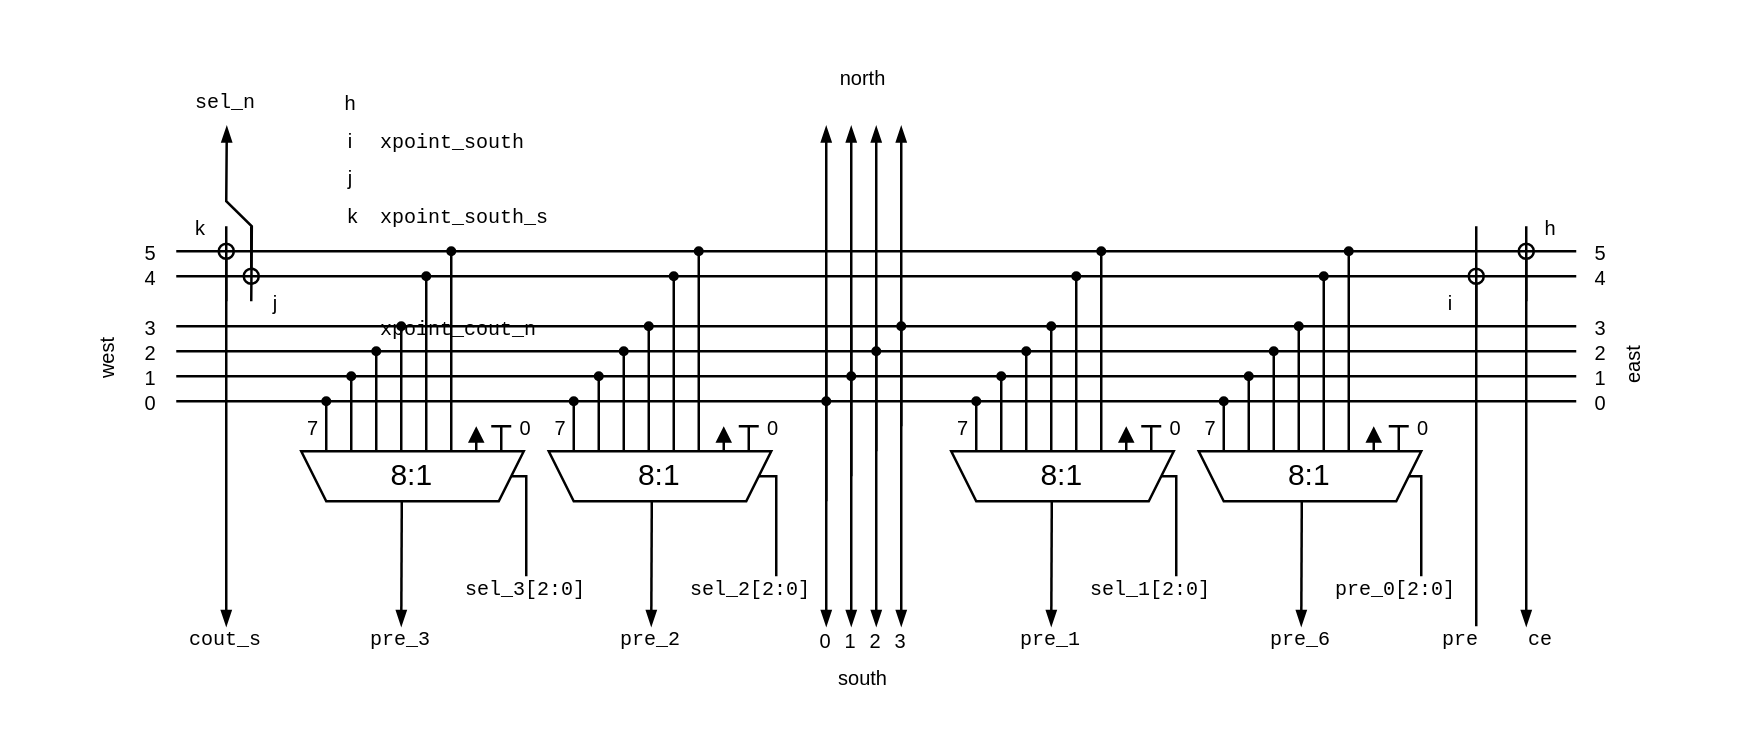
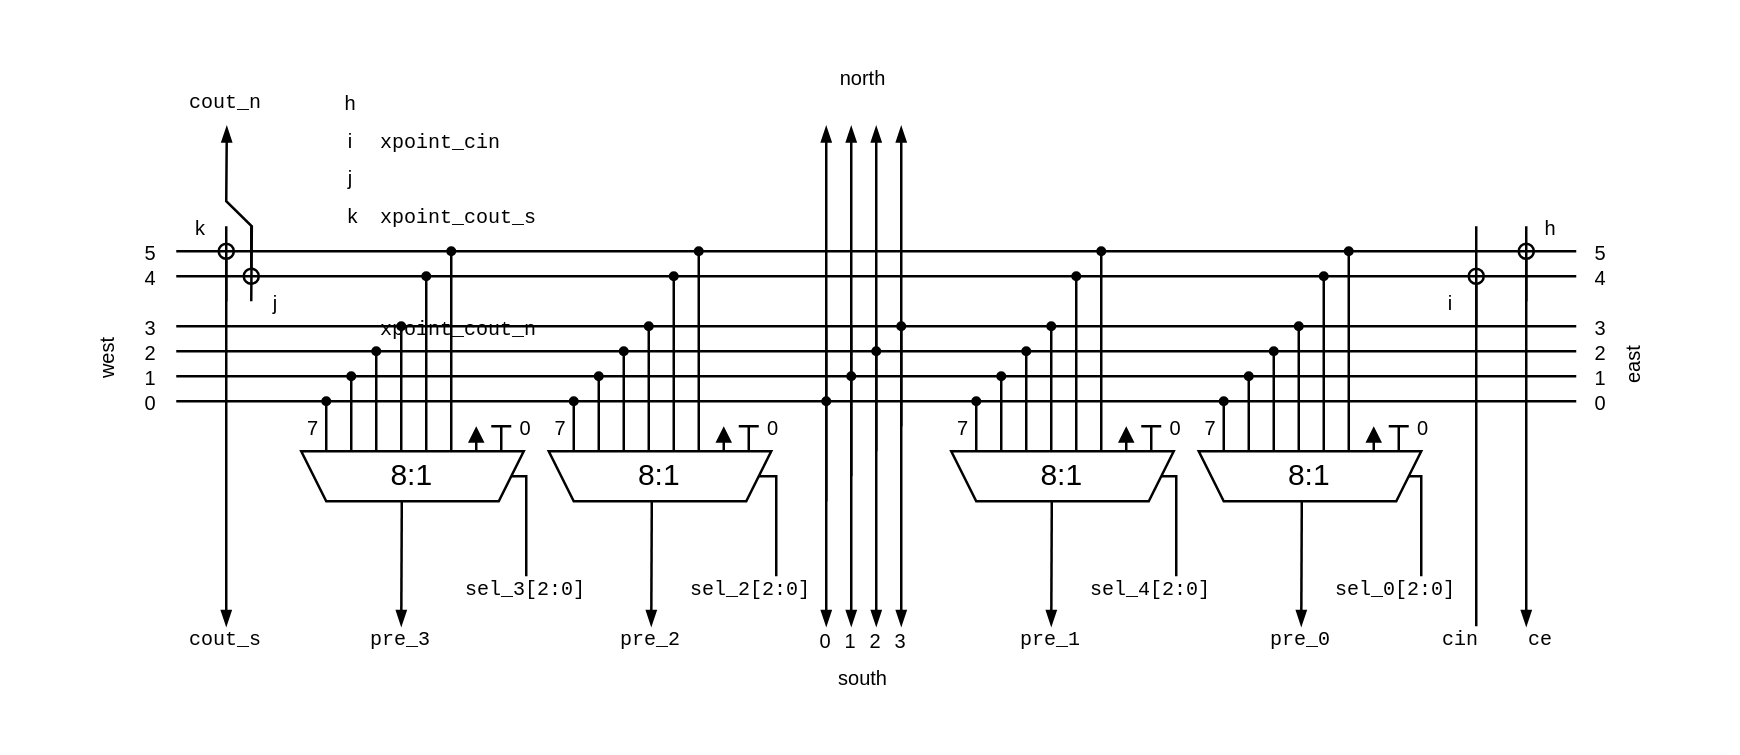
(226, 101) -> (226, 101)
(478, 139) -> (457, 139)
(479, 214) -> (479, 214)
(1151, 589) -> (1151, 589)
(1396, 589) -> (1396, 589)
(1301, 639) -> (1301, 639)
(1461, 639) -> (1461, 639)
